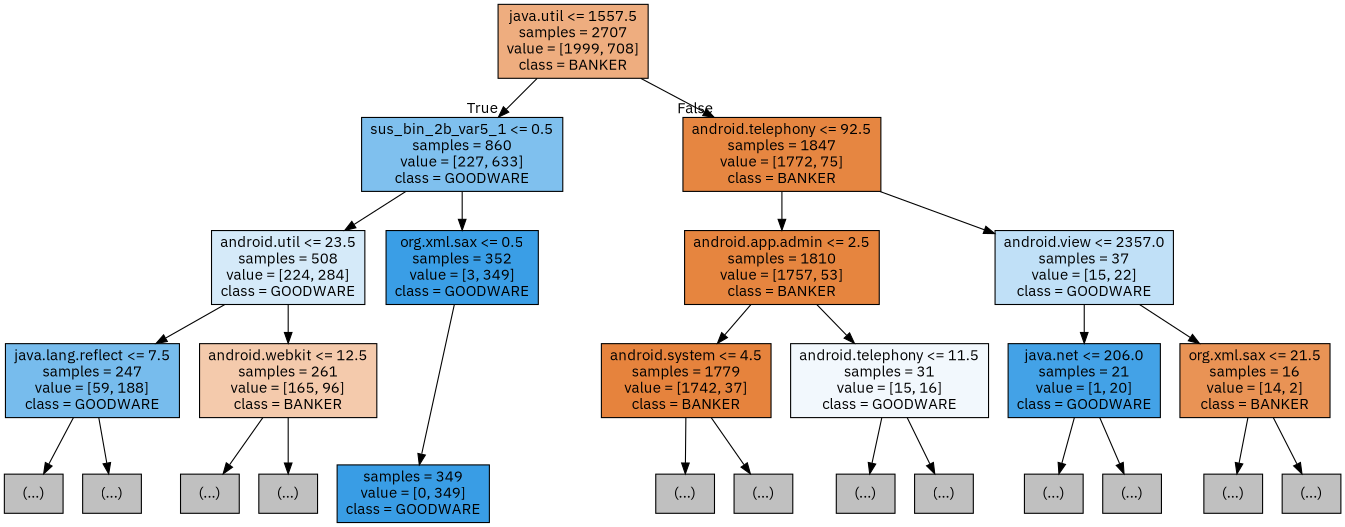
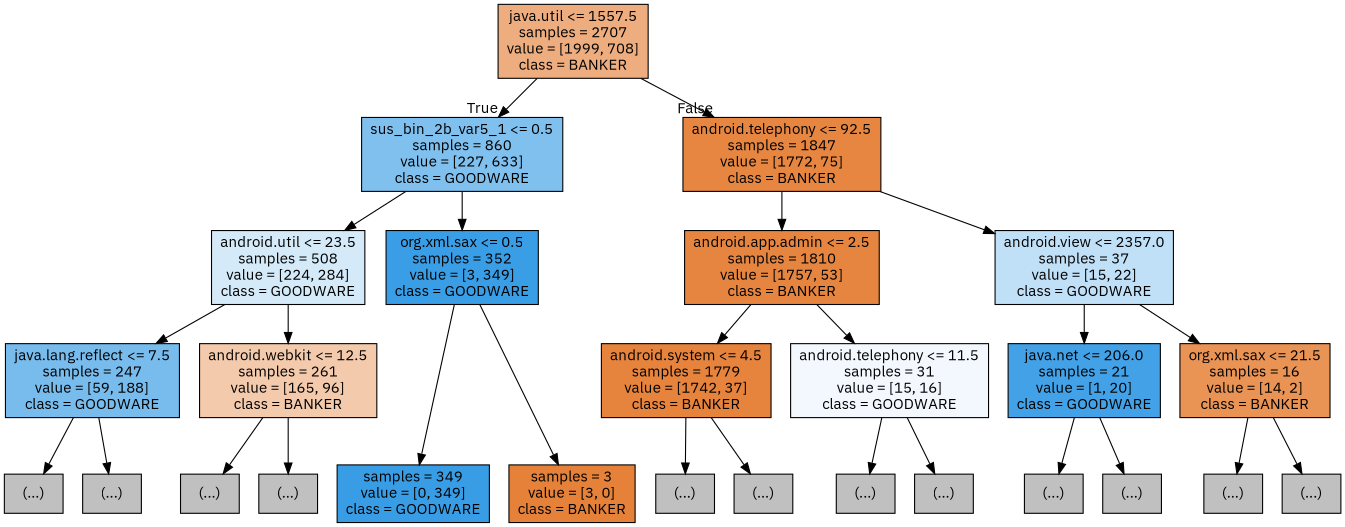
none -> (572, 494)
